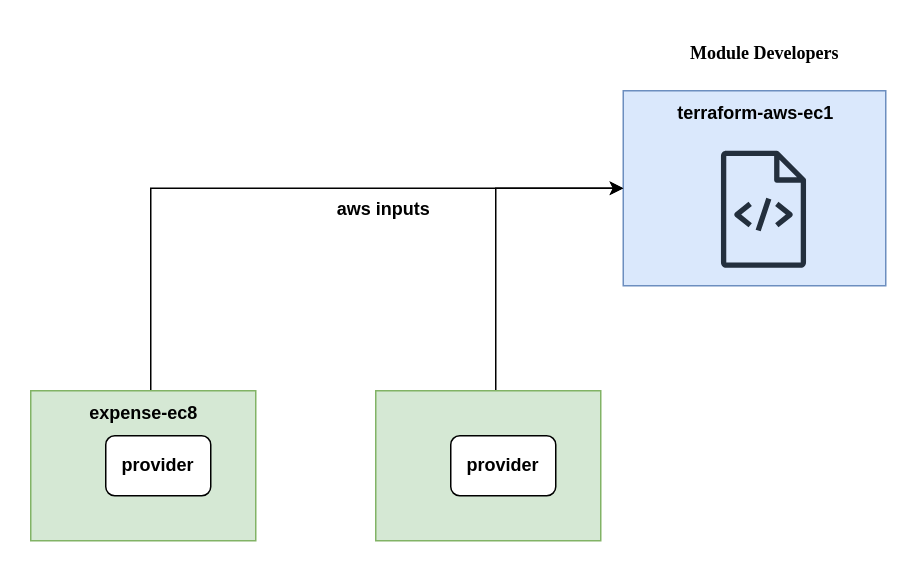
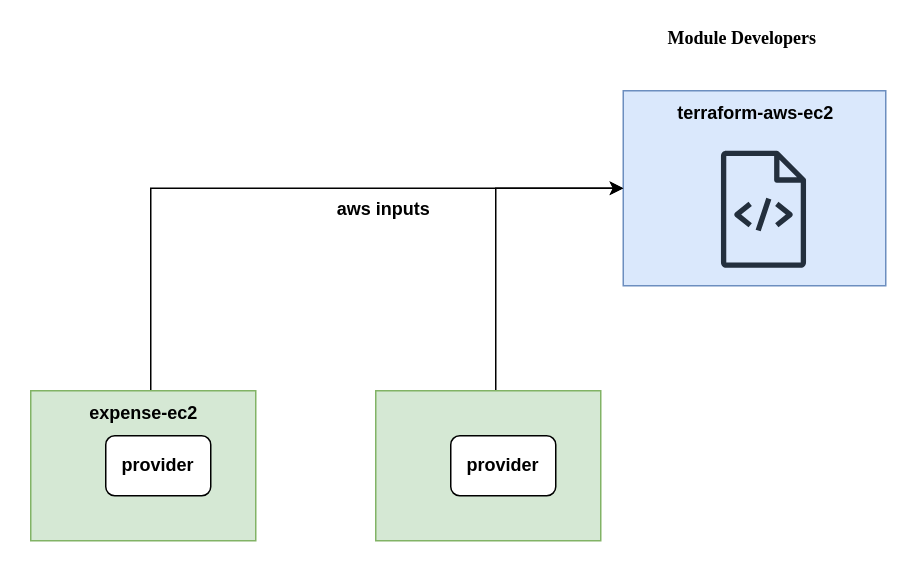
(764, 53) -> (741, 38)
(756, 113) -> (756, 113)
(144, 413) -> (144, 413)
